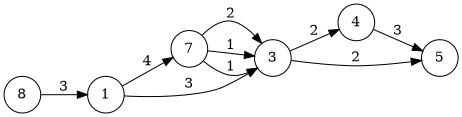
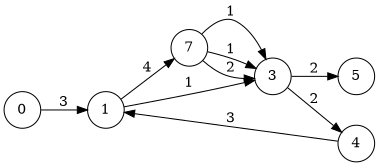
(393, 38) -> (236, 127)
(189, 84) -> (189, 83)
(22, 95) -> (22, 110)
